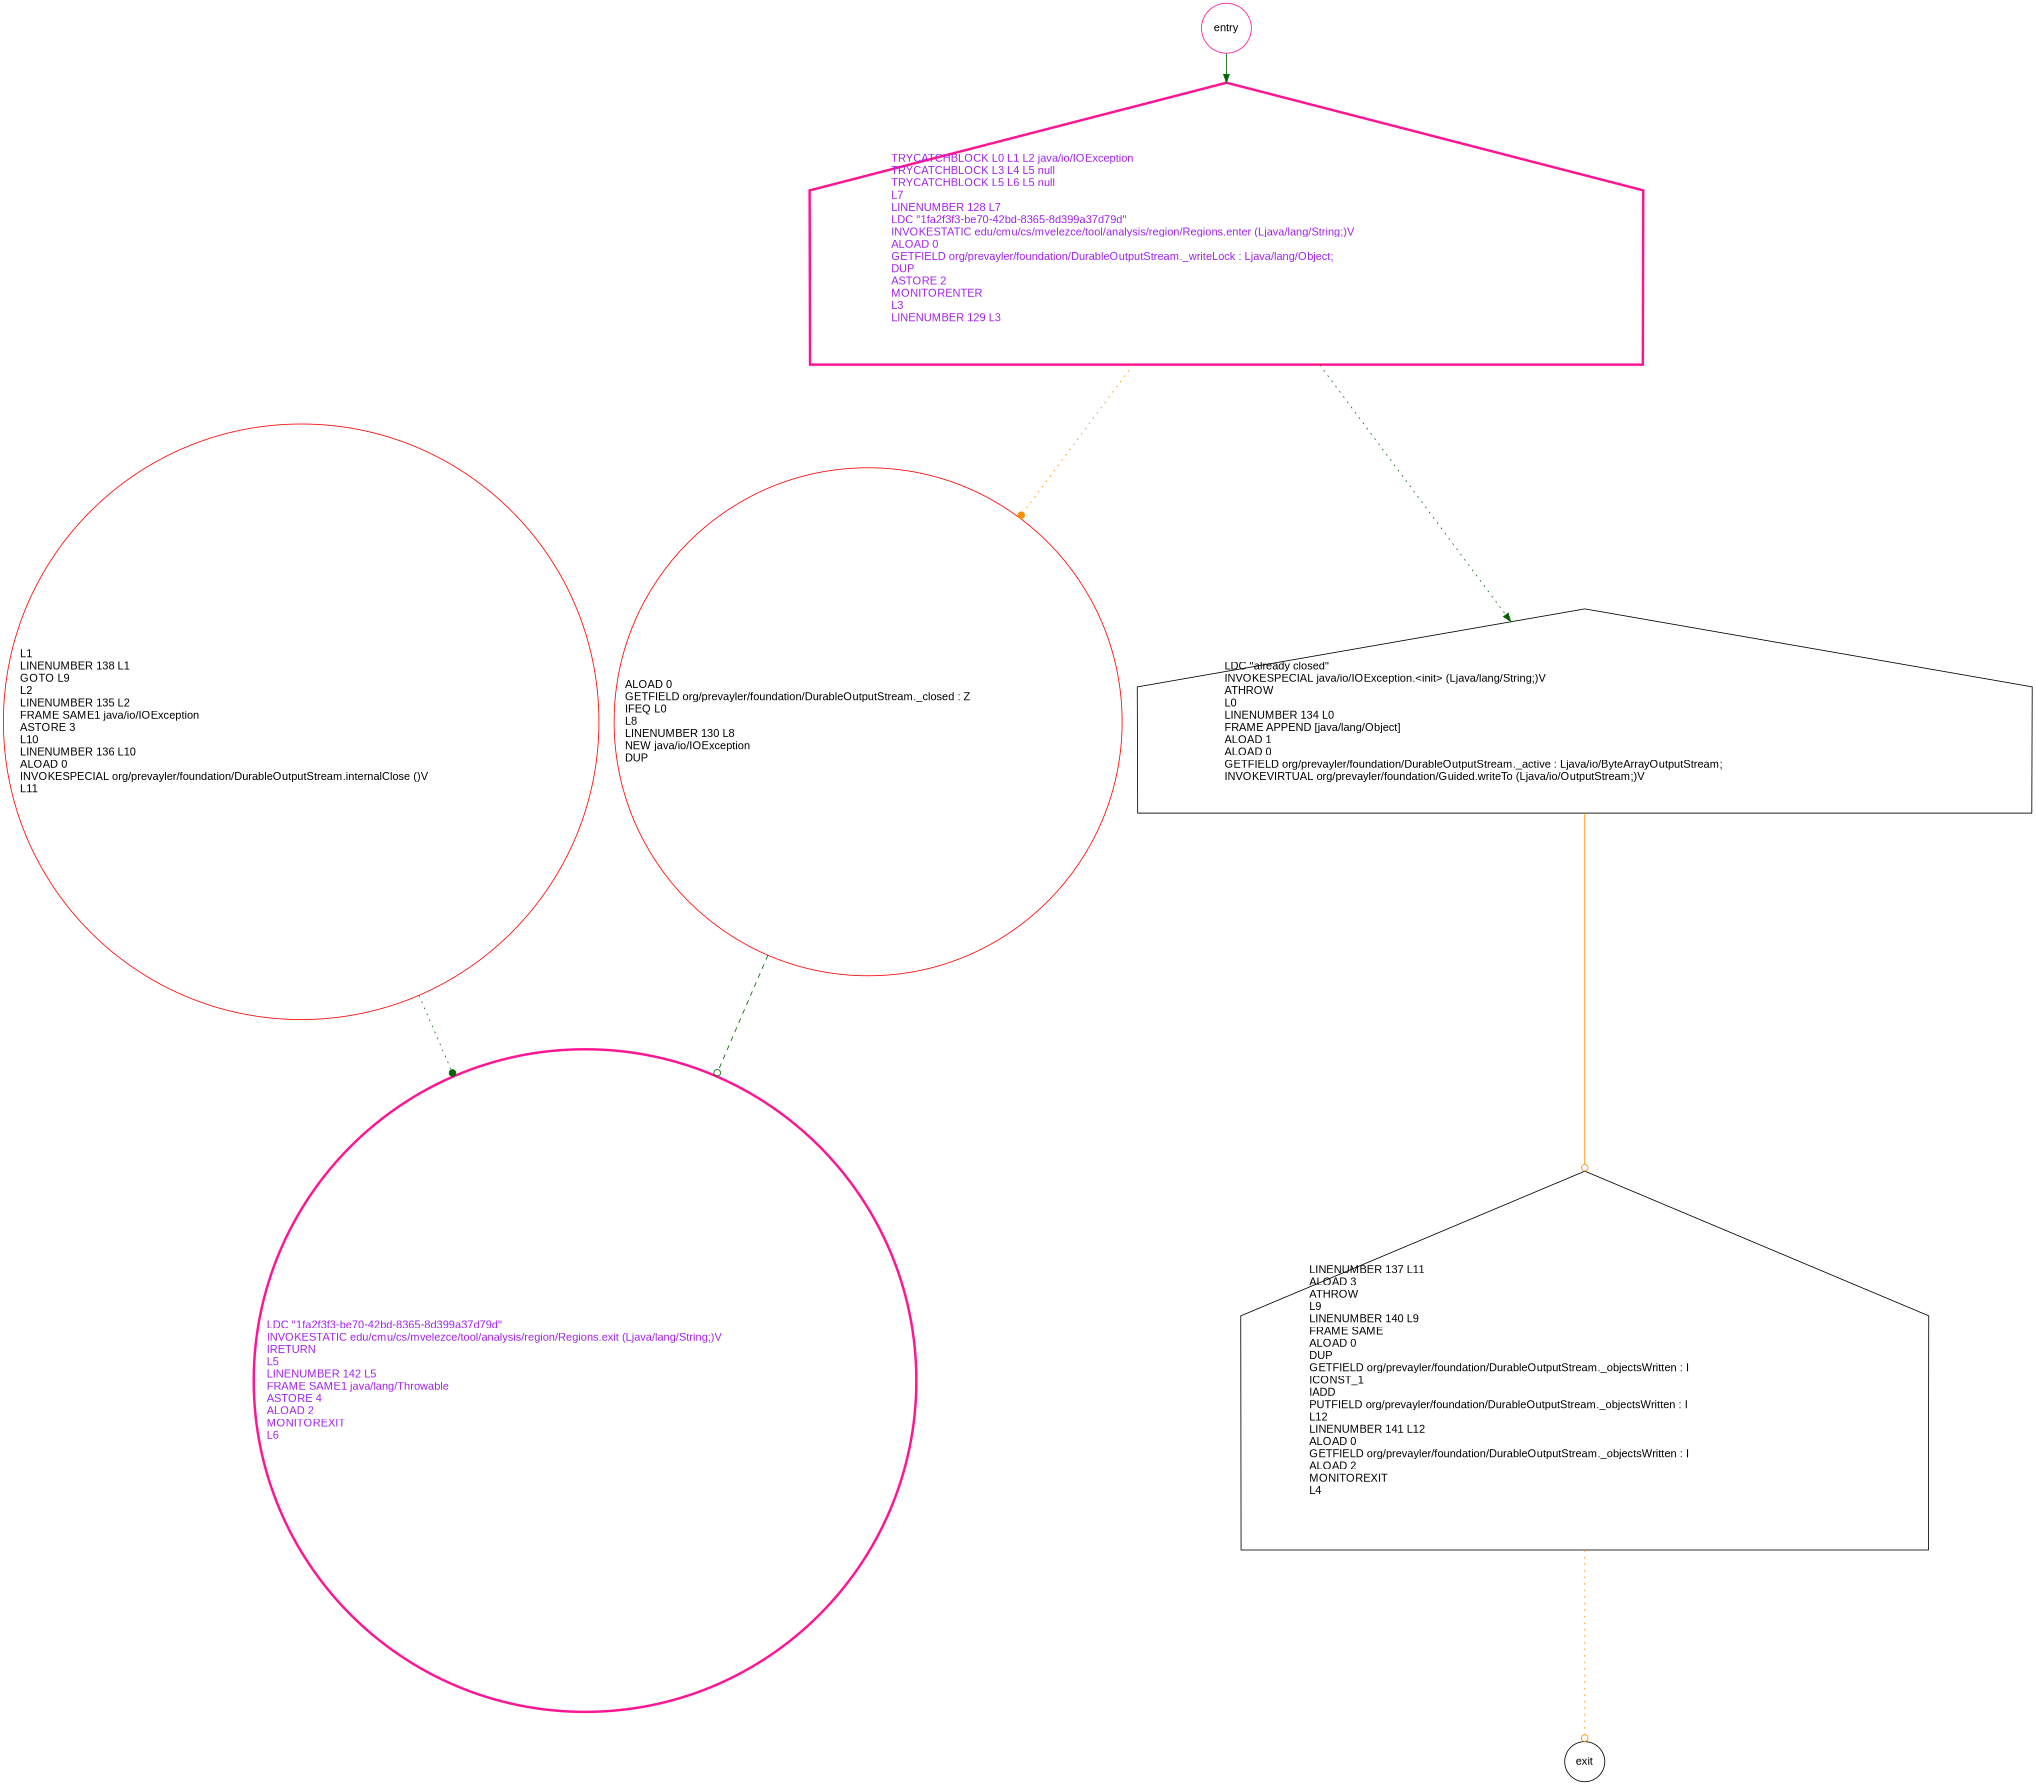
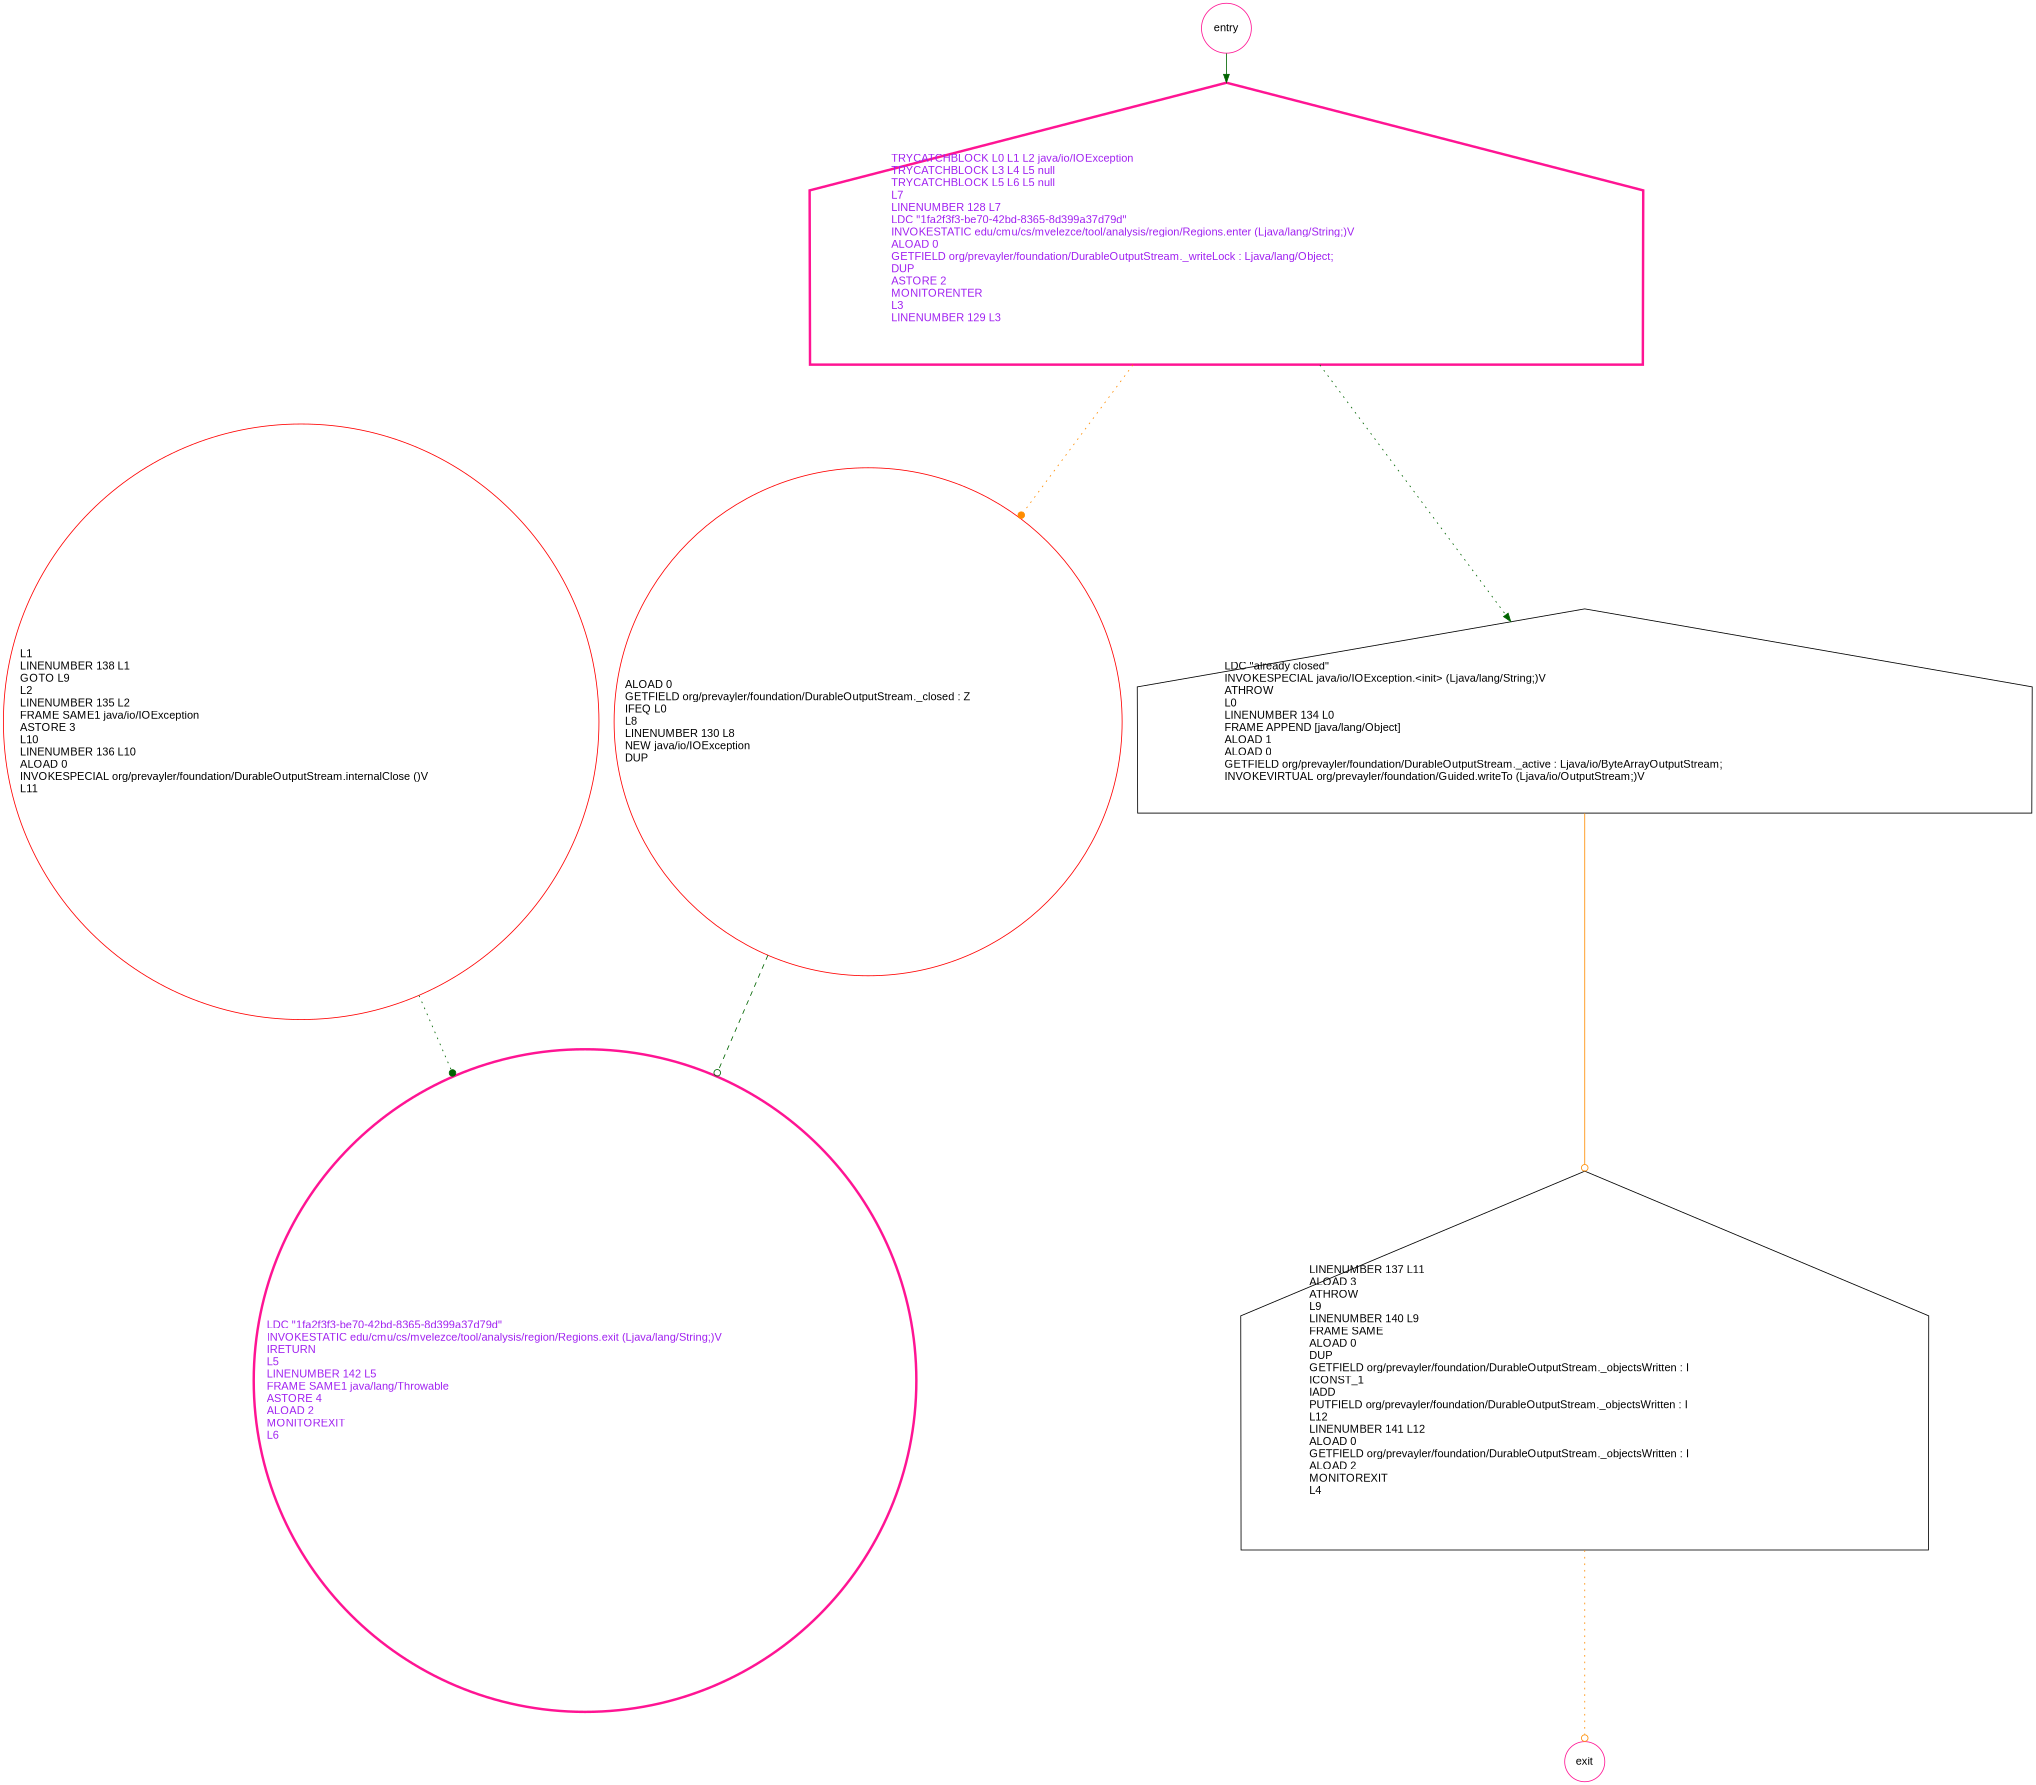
(1585, 1762) -> (1585, 1762)
